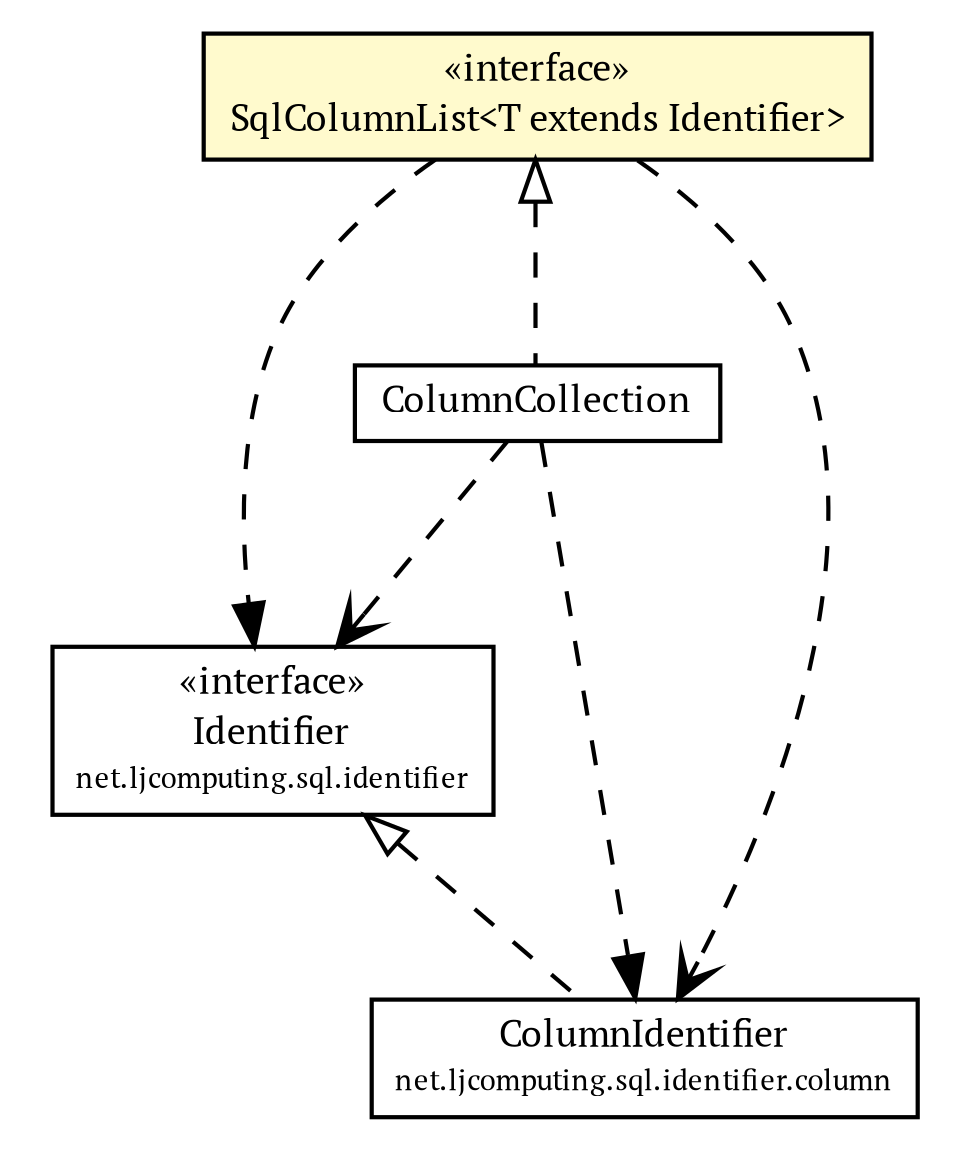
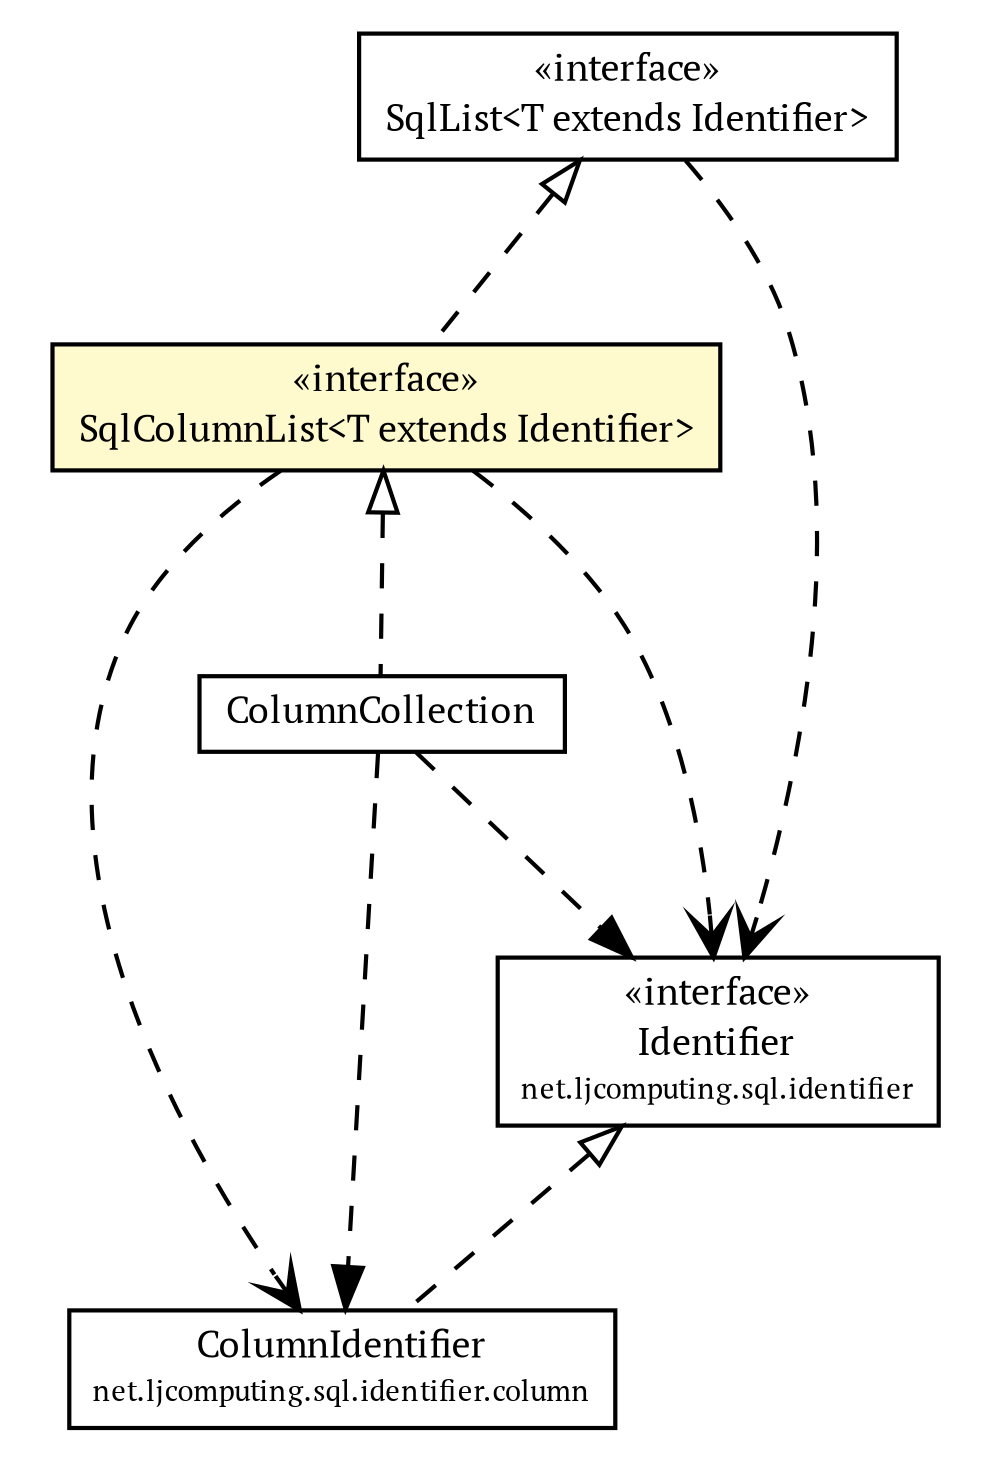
none -> (628, 97)
(270, 350) -> (645, 663)
(436, 528) -> (509, 840)
